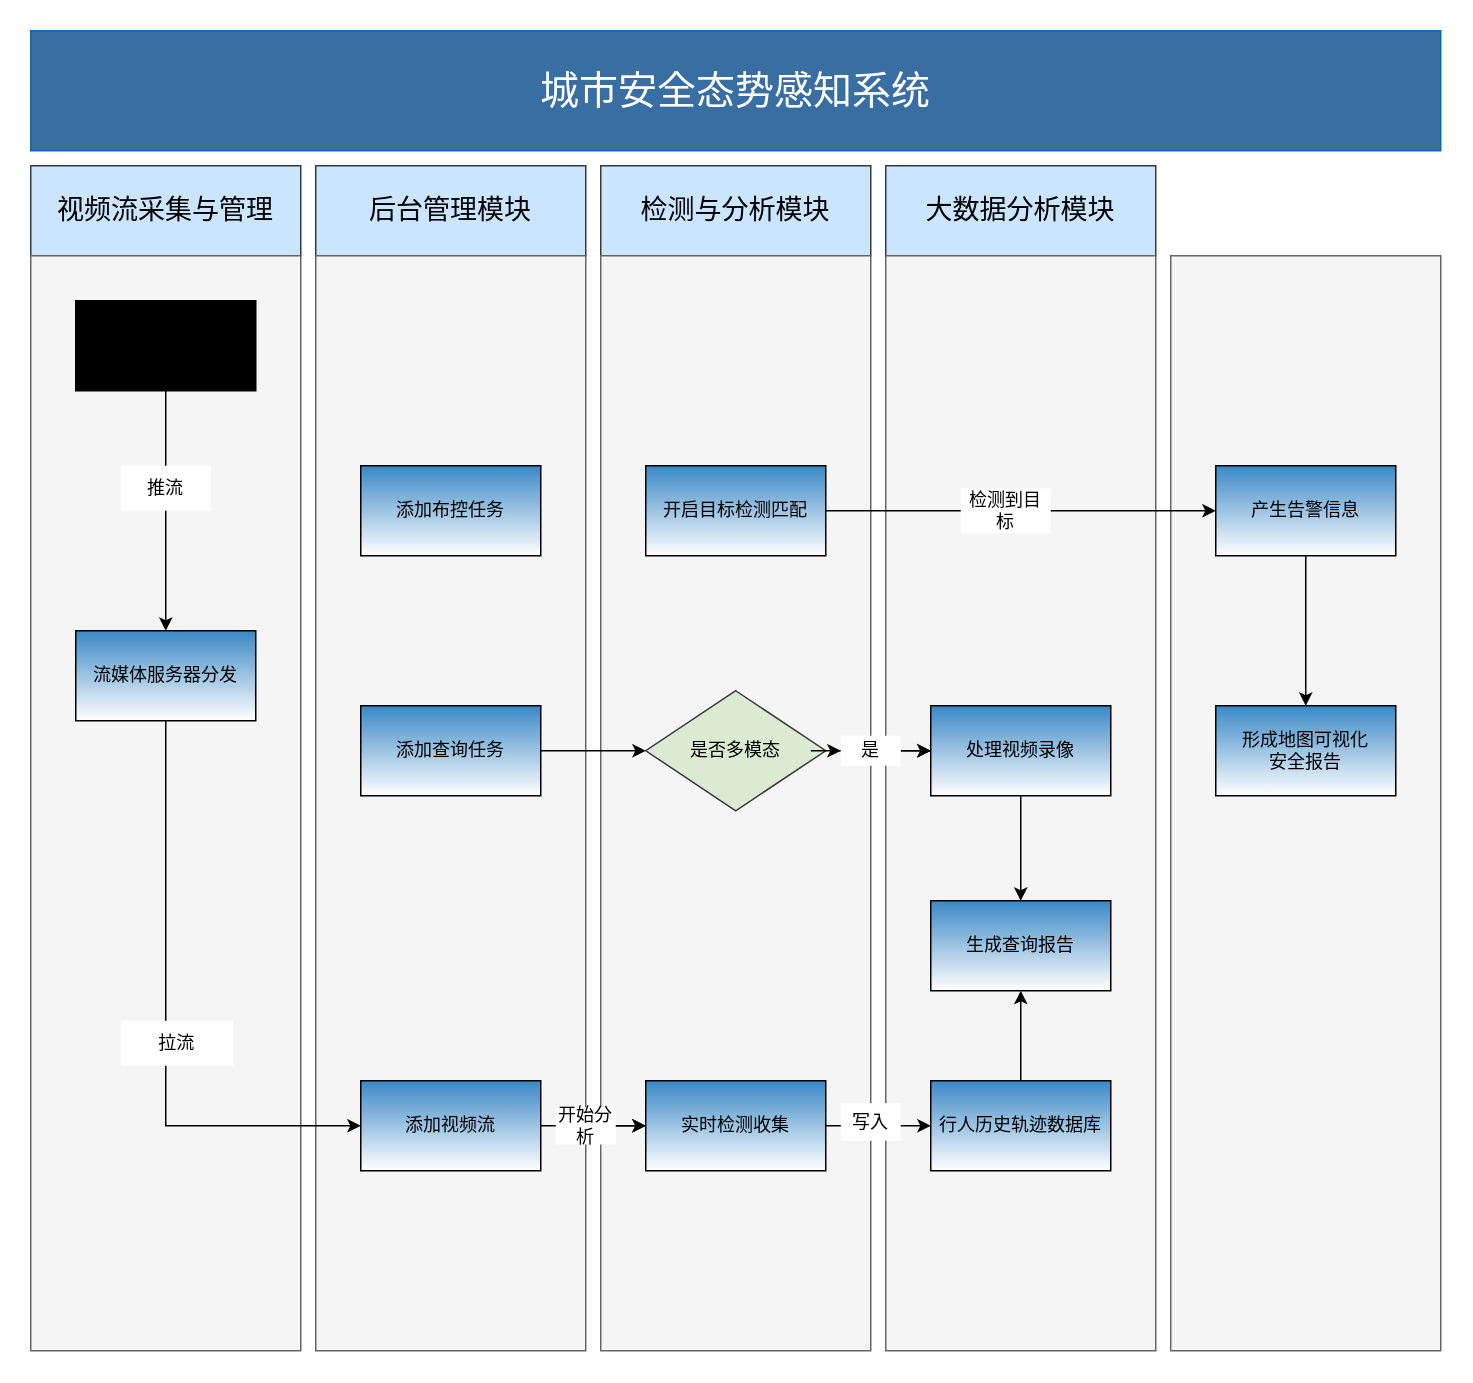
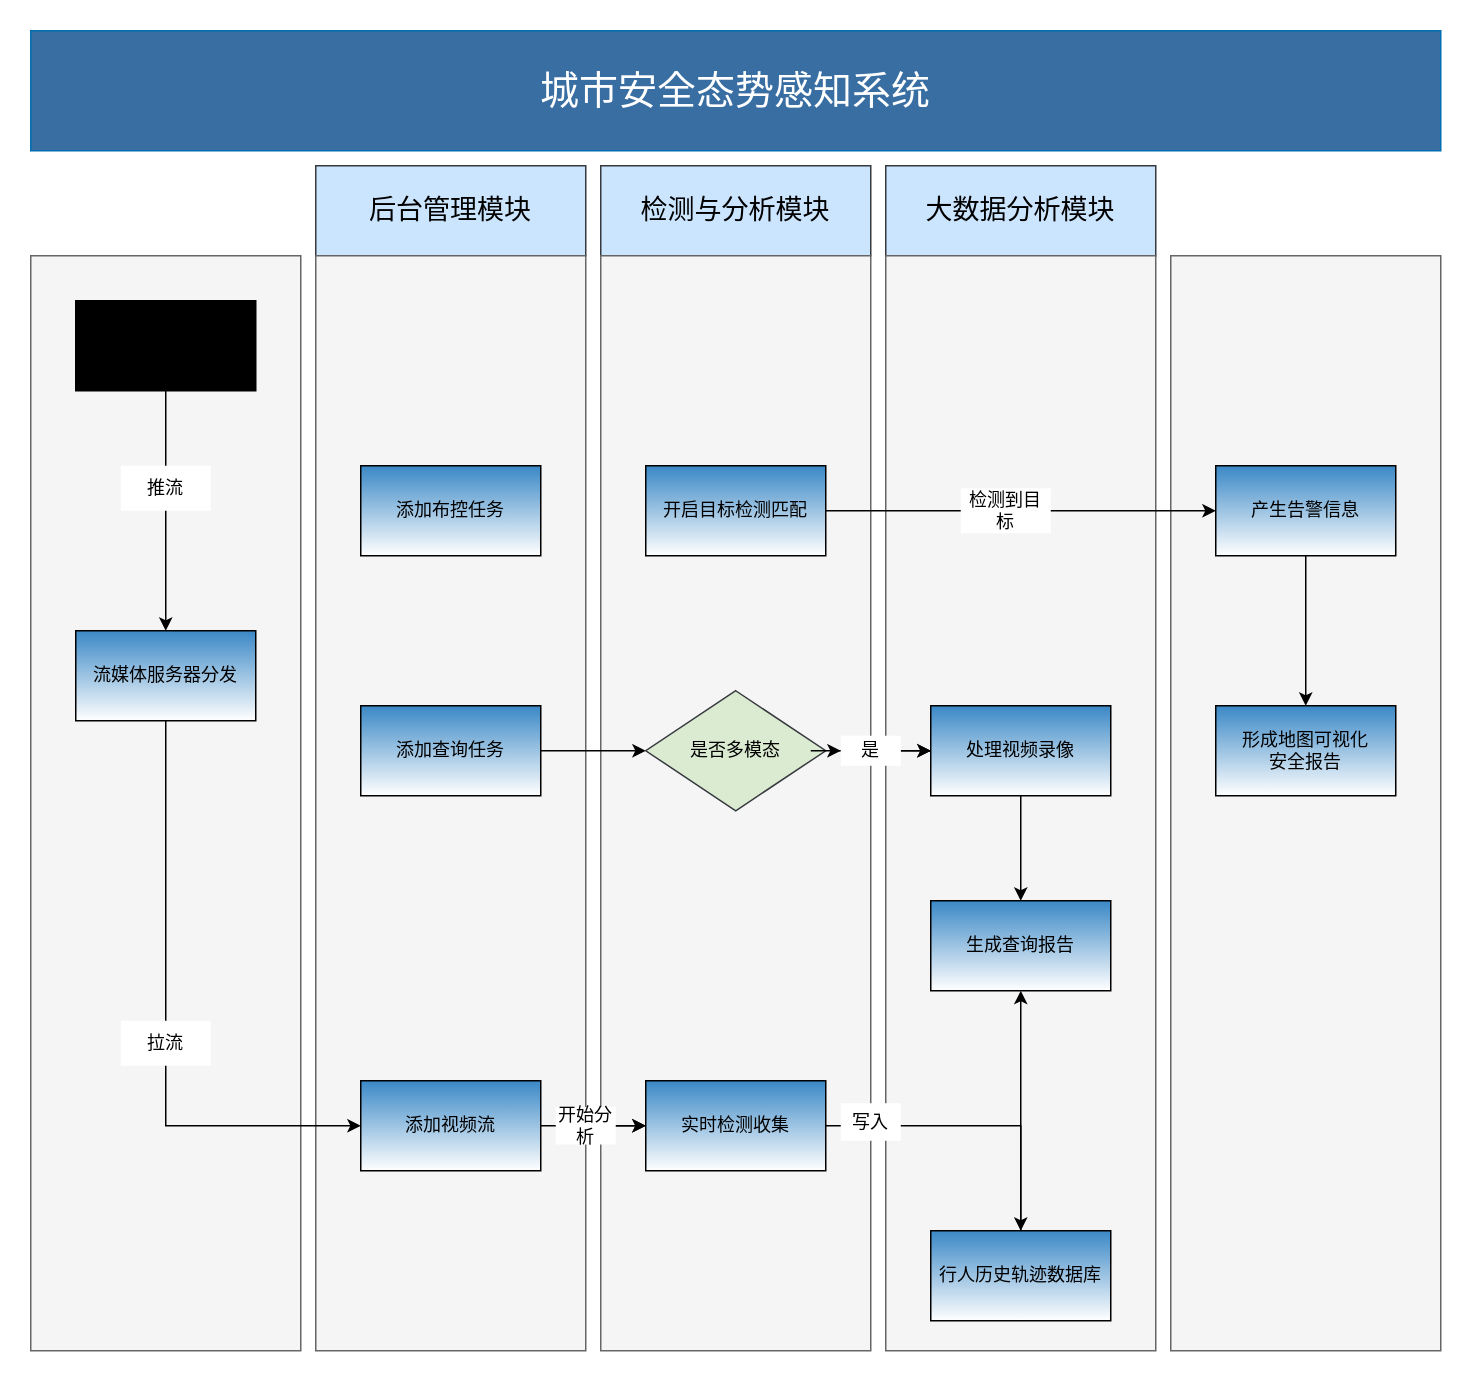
(166, 211) -> none
(177, 1043) -> (166, 1043)
(1021, 1126) -> (1021, 1276)
